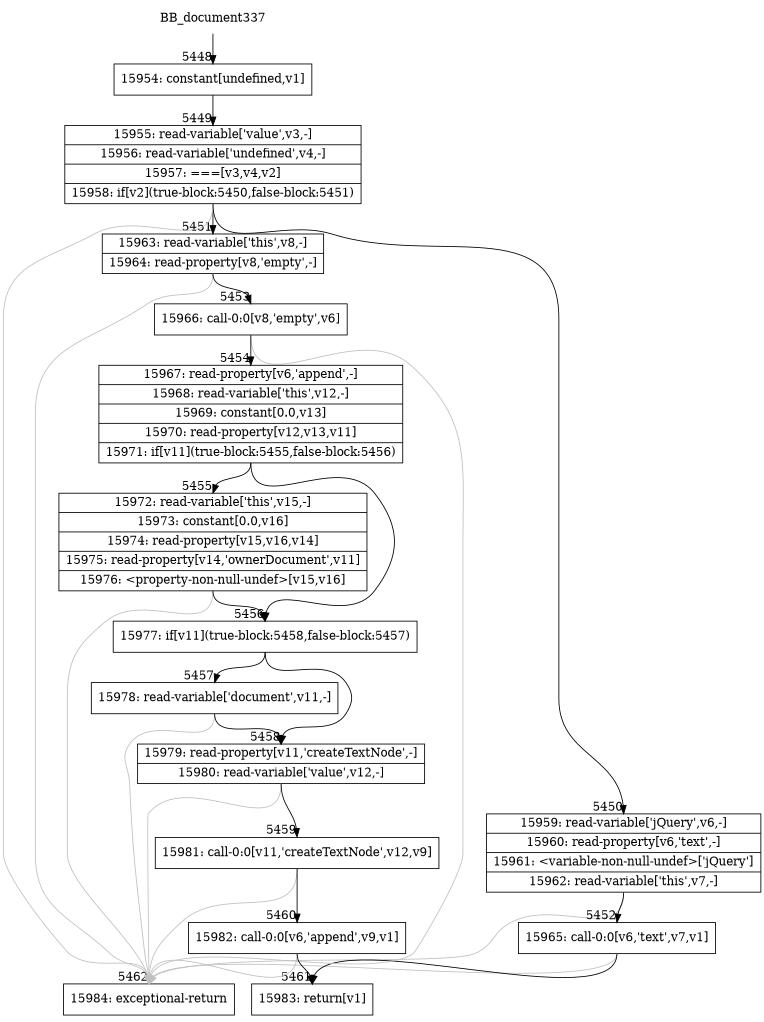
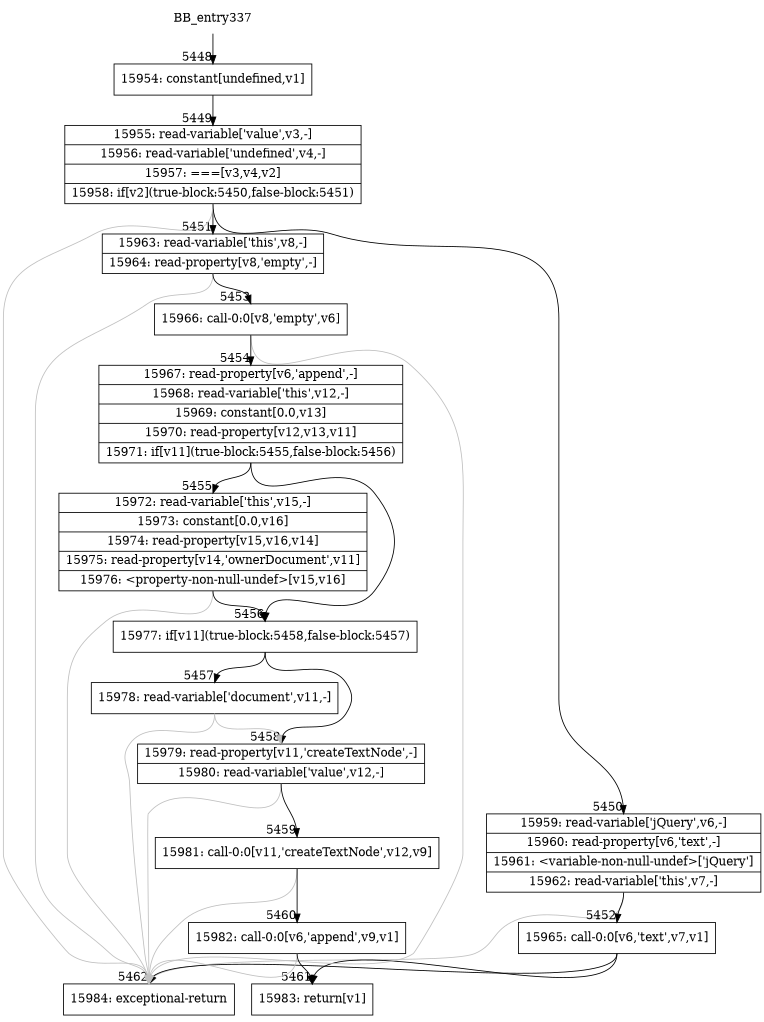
(213, 19) -> (213, 19)
(244, 729) -> (244, 729)
(387, 969) -> (387, 969)
